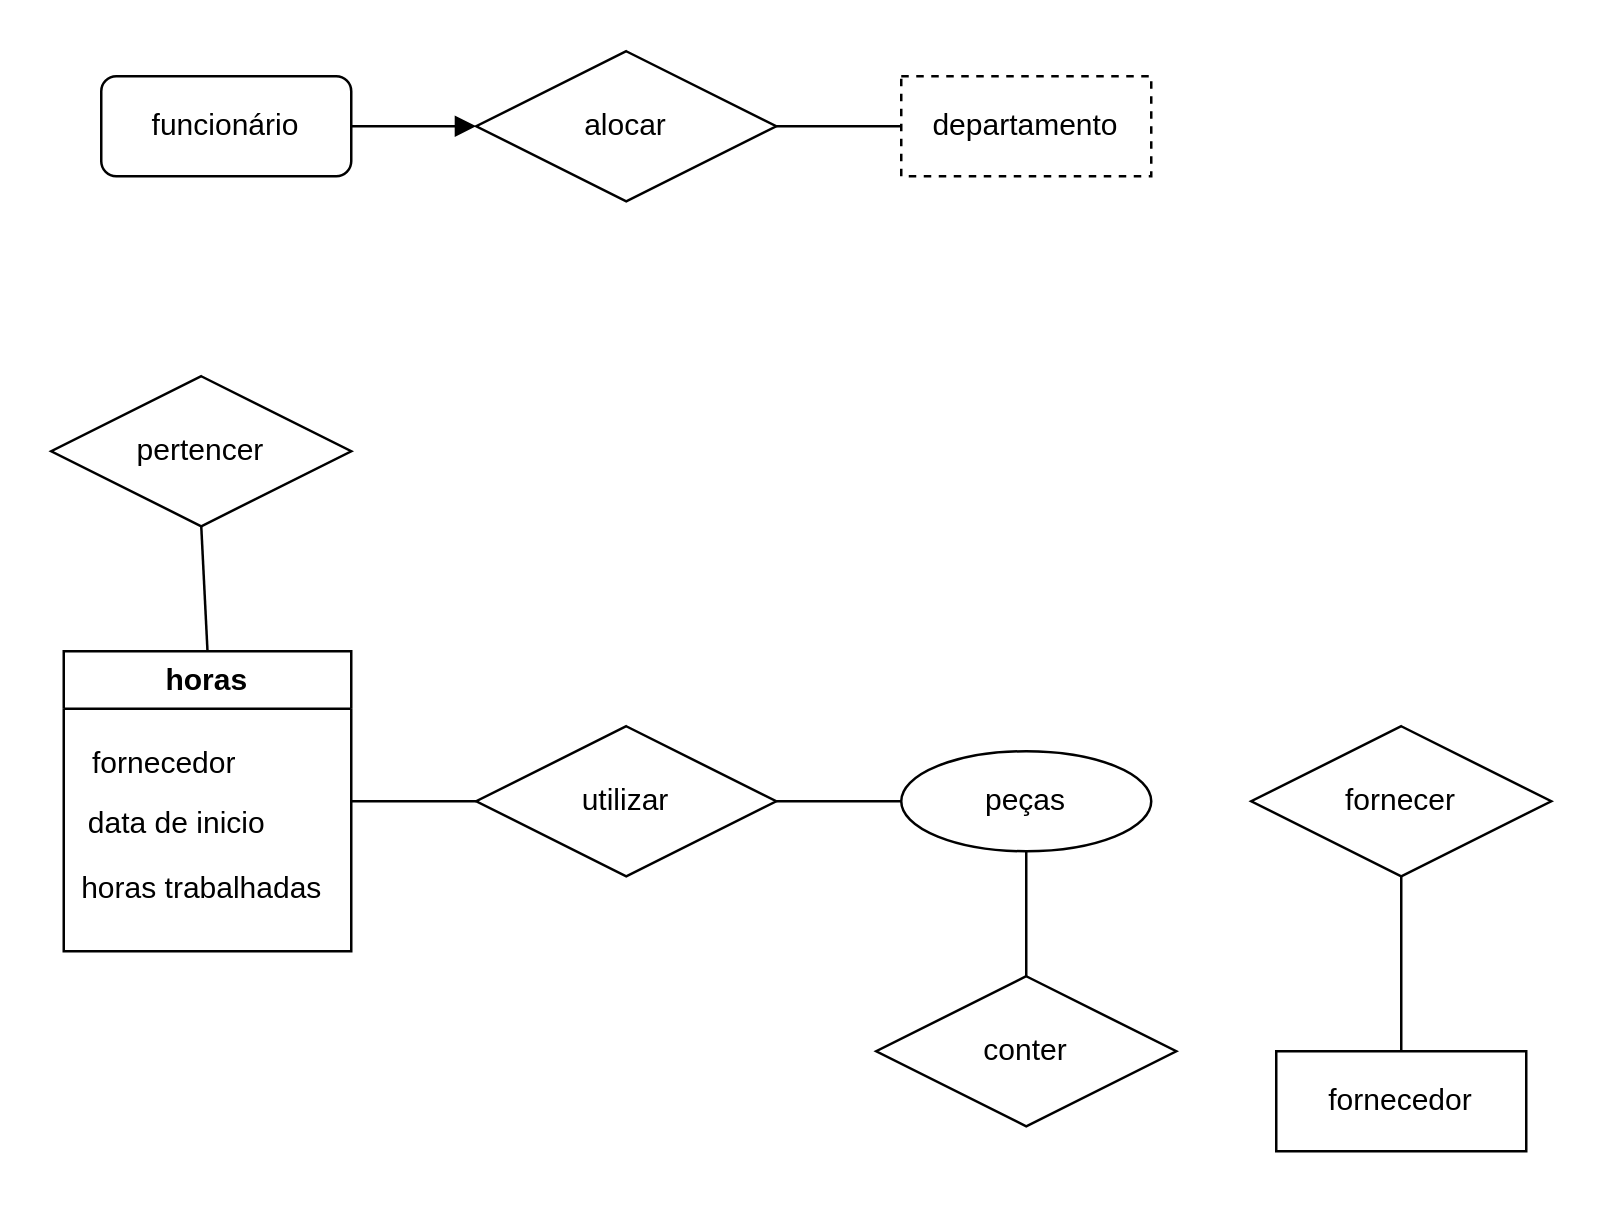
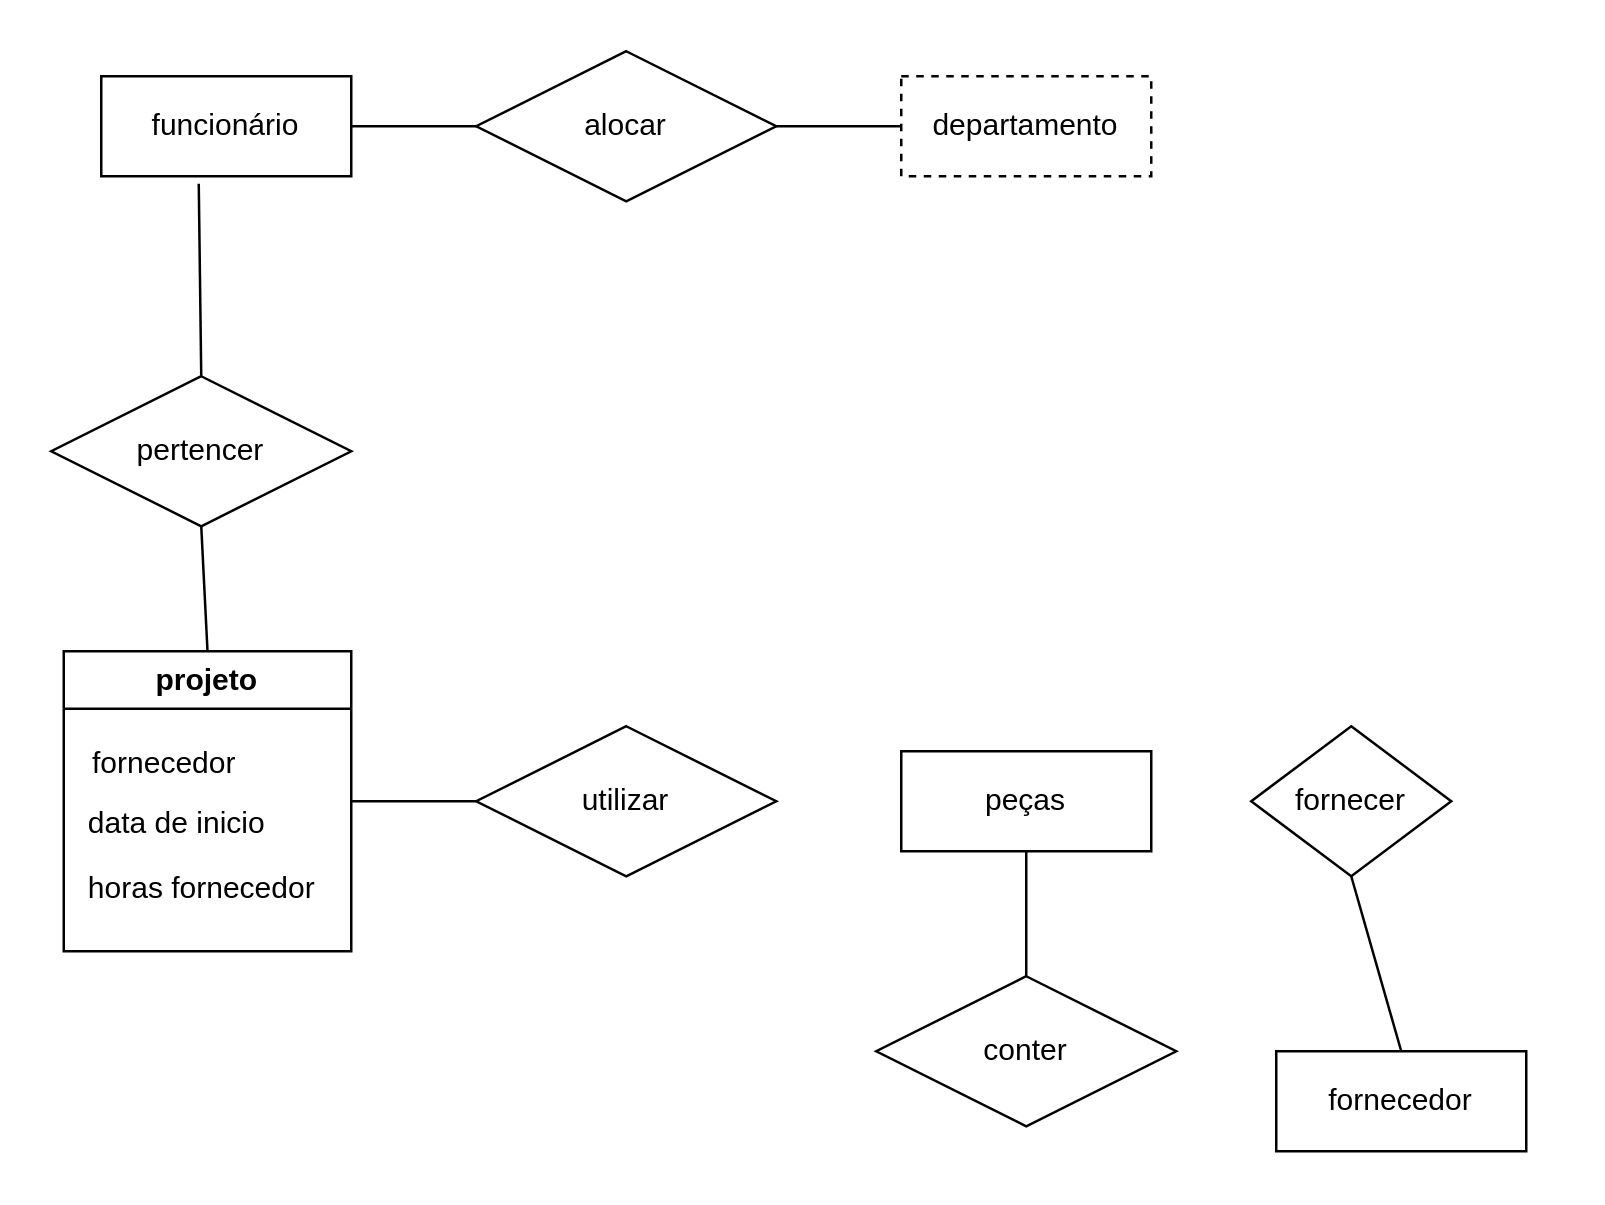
(226, 126) -> (226, 126)
(454, 126) -> (463, 126)
none -> (200, 280)
(208, 681) -> (208, 681)
(838, 801) -> none
(1026, 801) -> (1026, 801)
(1401, 801) -> (1351, 801)
(203, 889) -> (203, 889)
